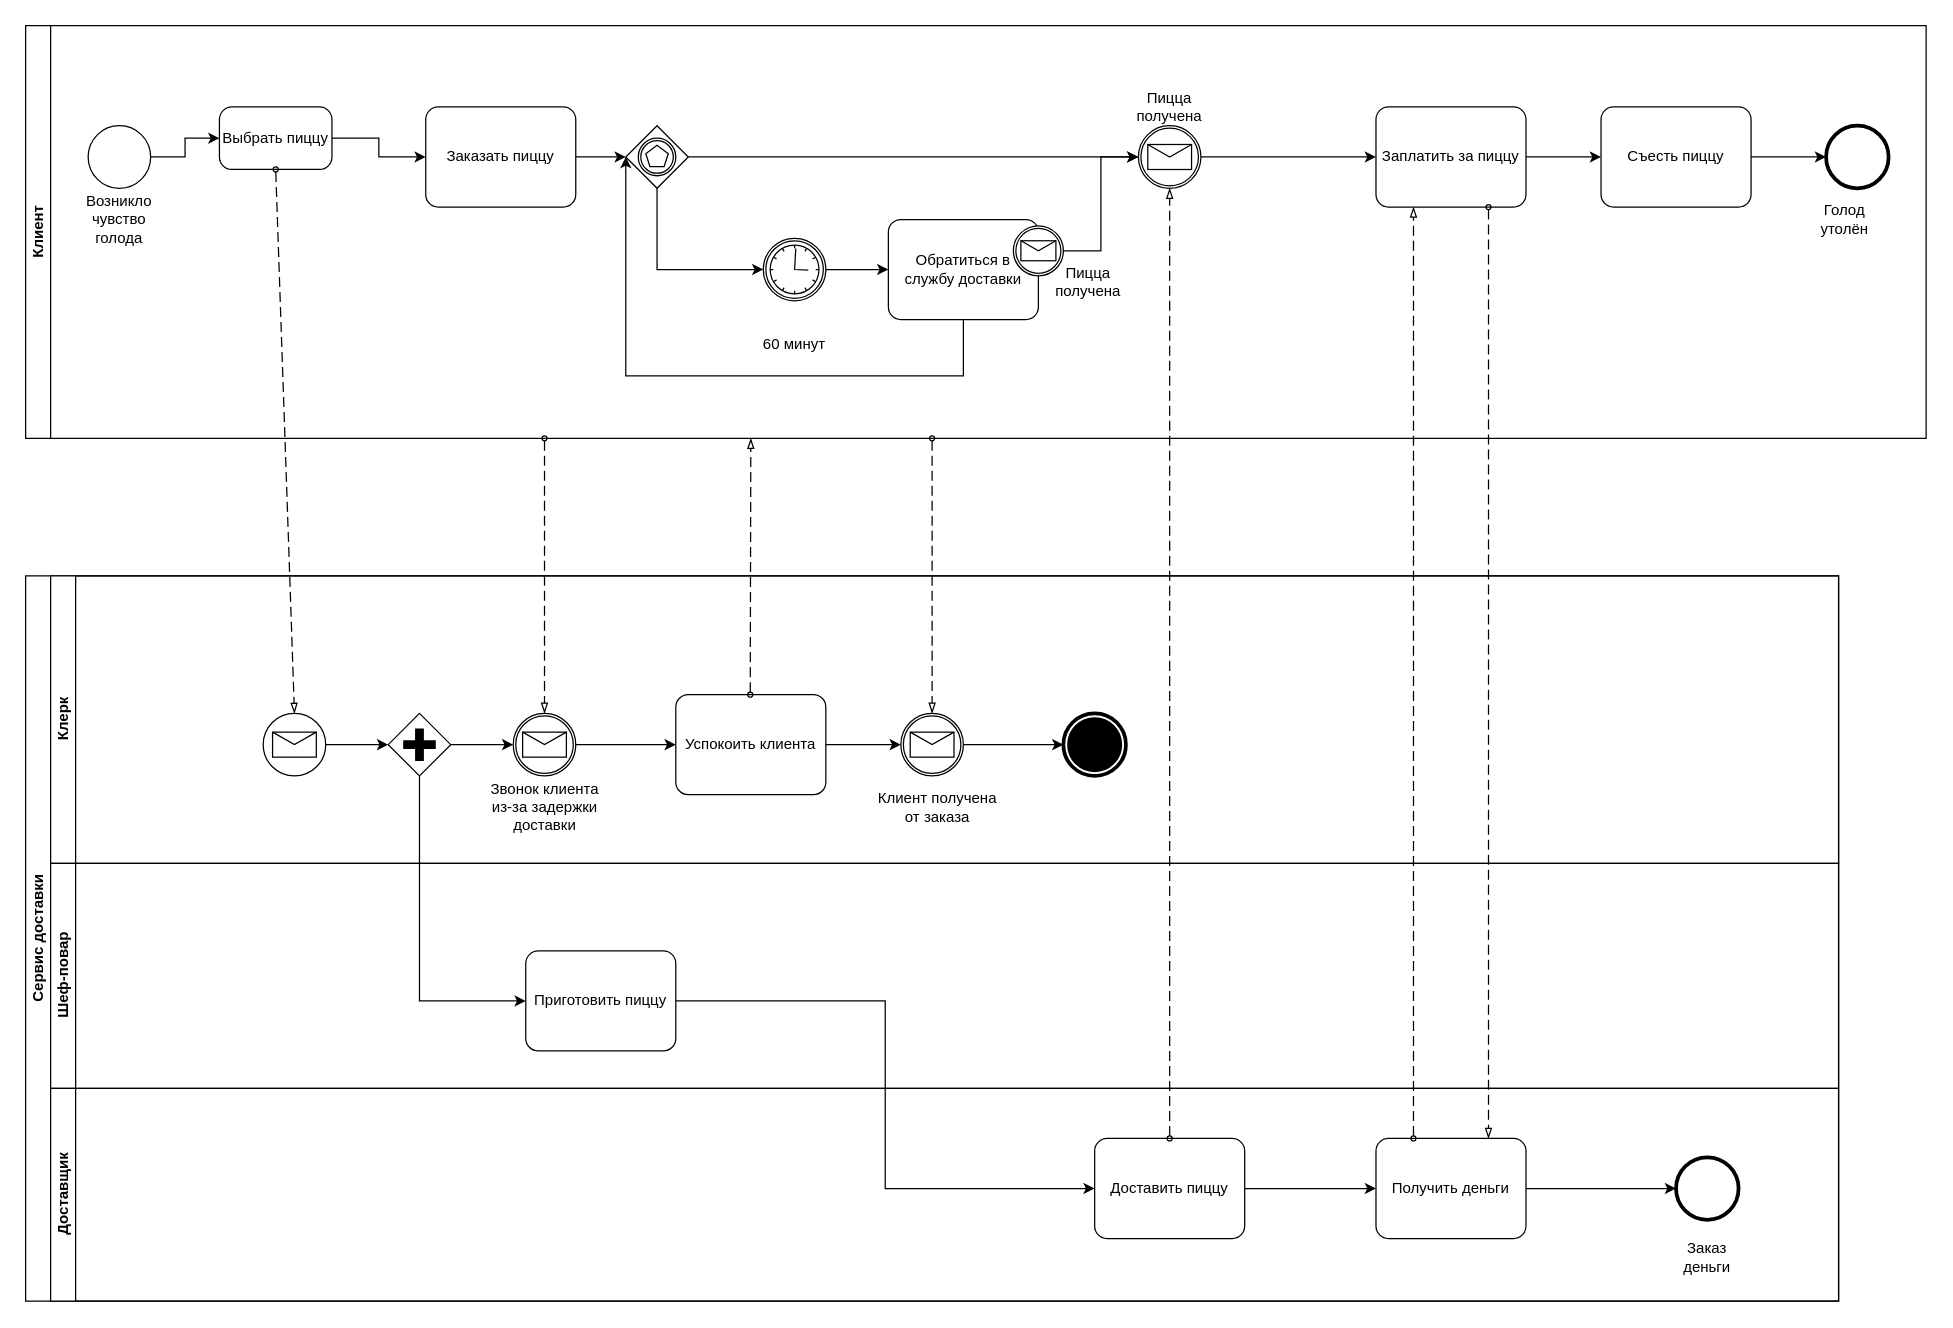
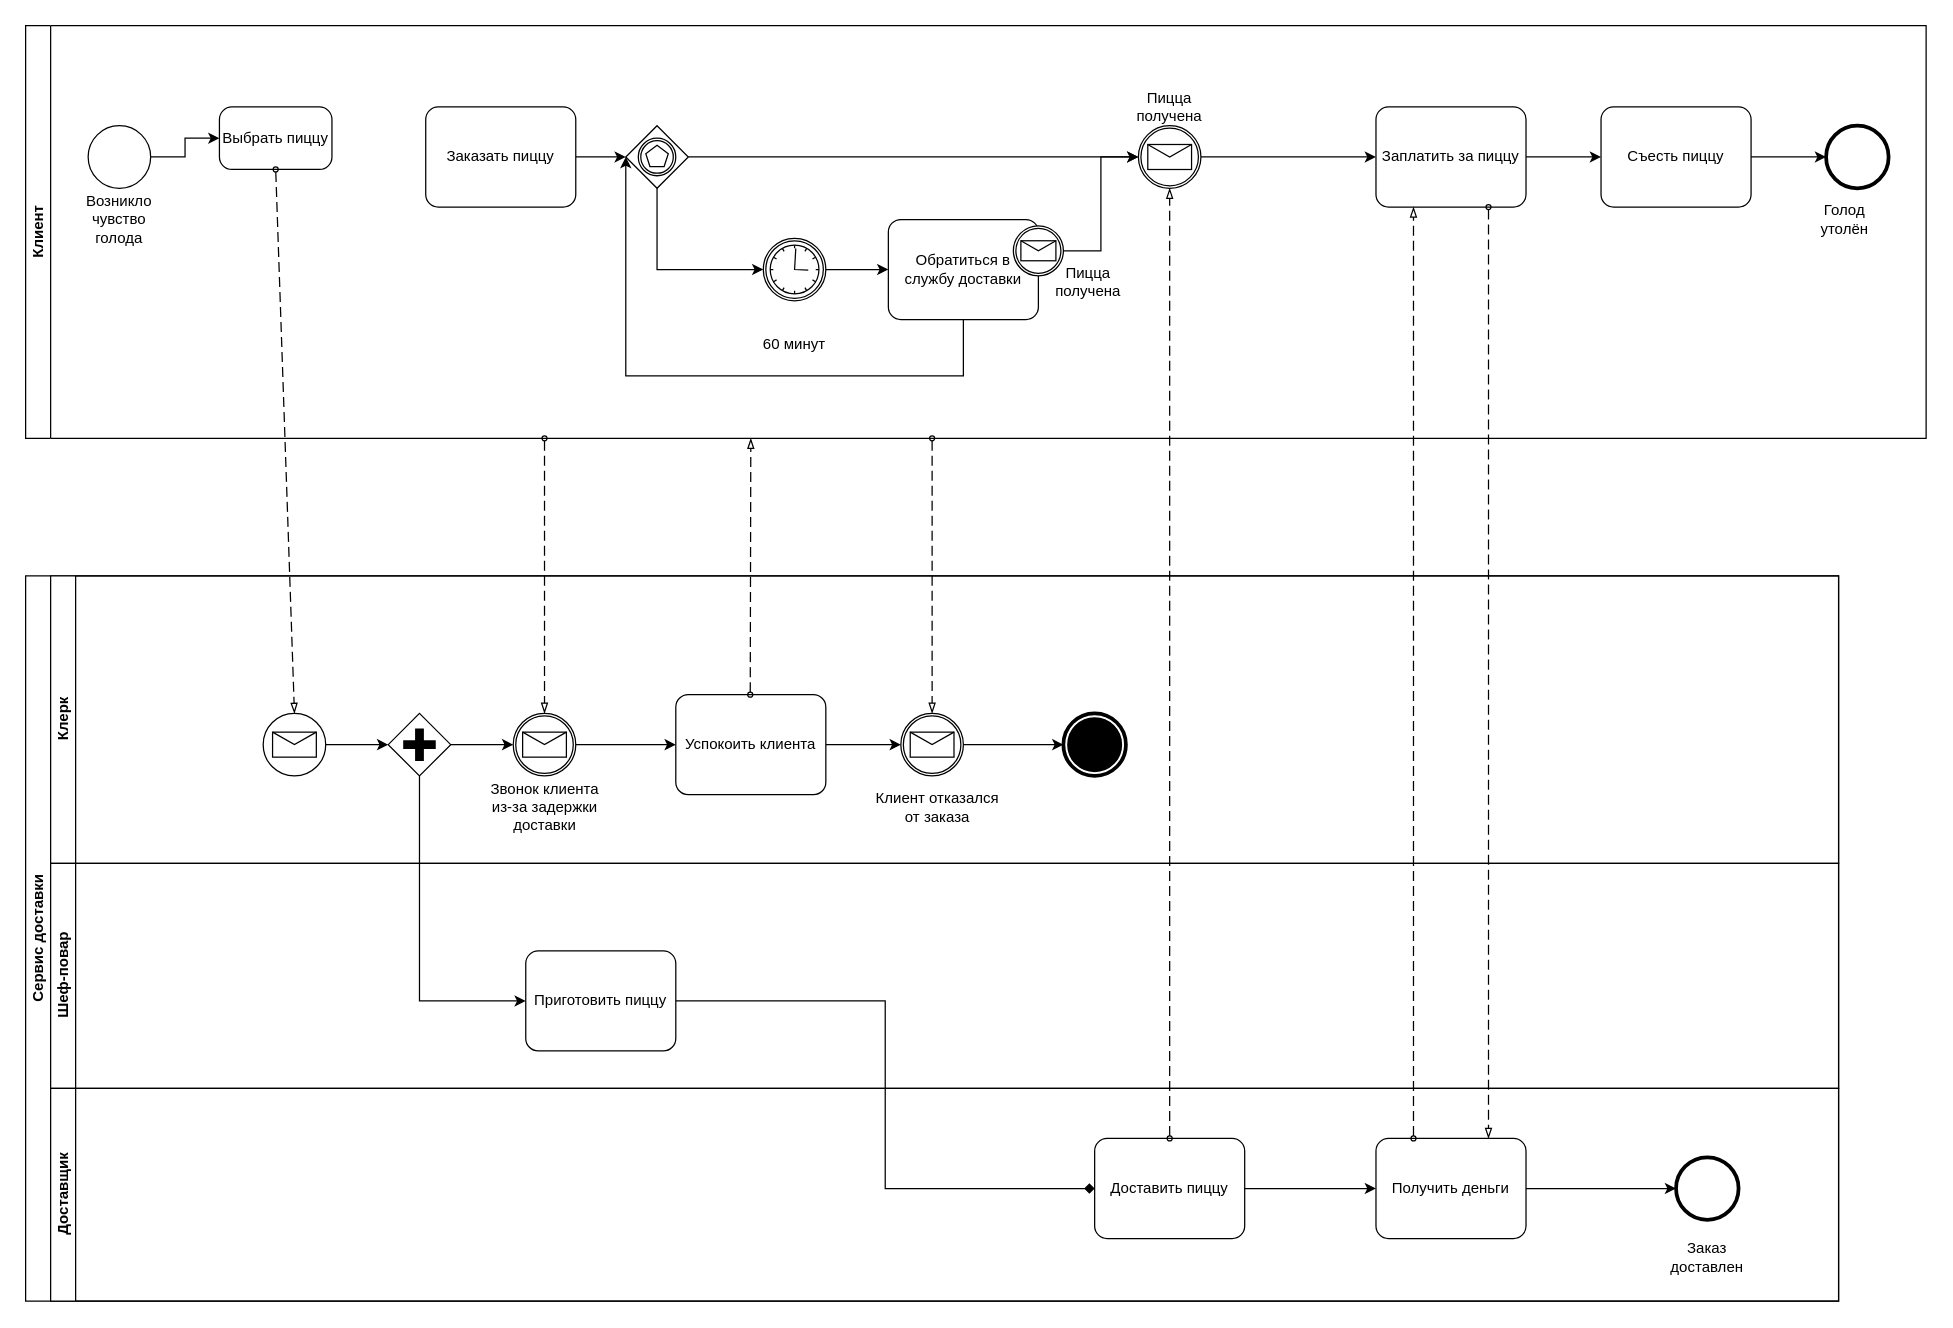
(379, 143) -> none
(938, 807) -> (938, 807)
(1084, 1188) -> (1084, 1188)
(1707, 1257) -> (1707, 1257)
